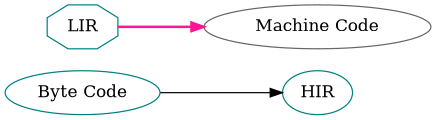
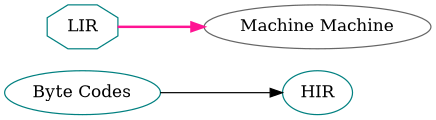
(318, 27) -> (318, 27)
(83, 93) -> (83, 93)
